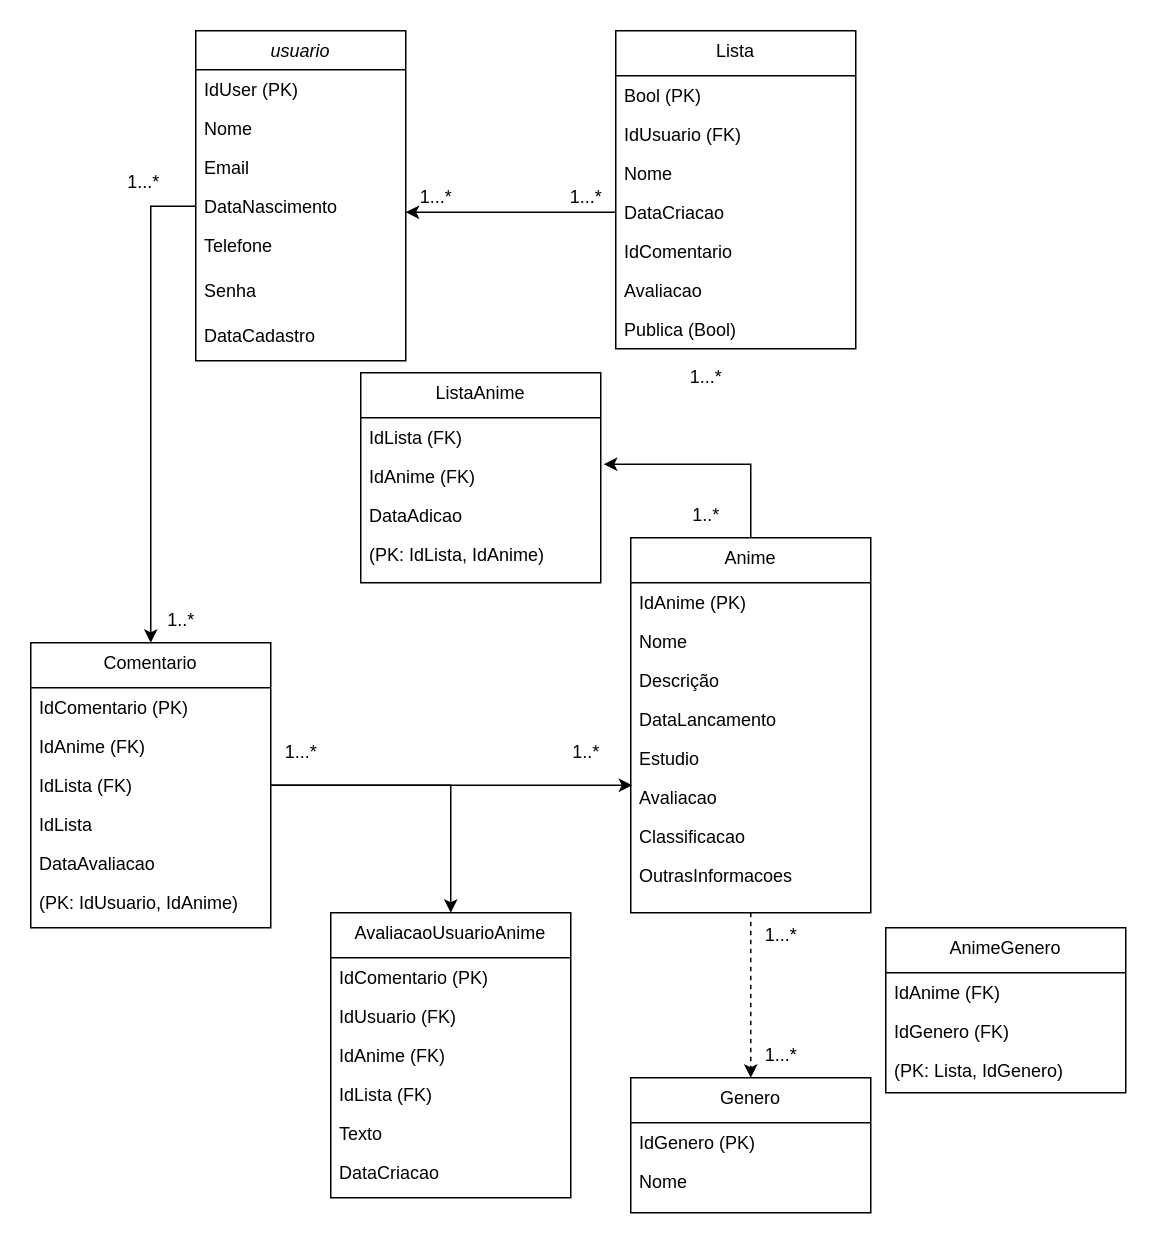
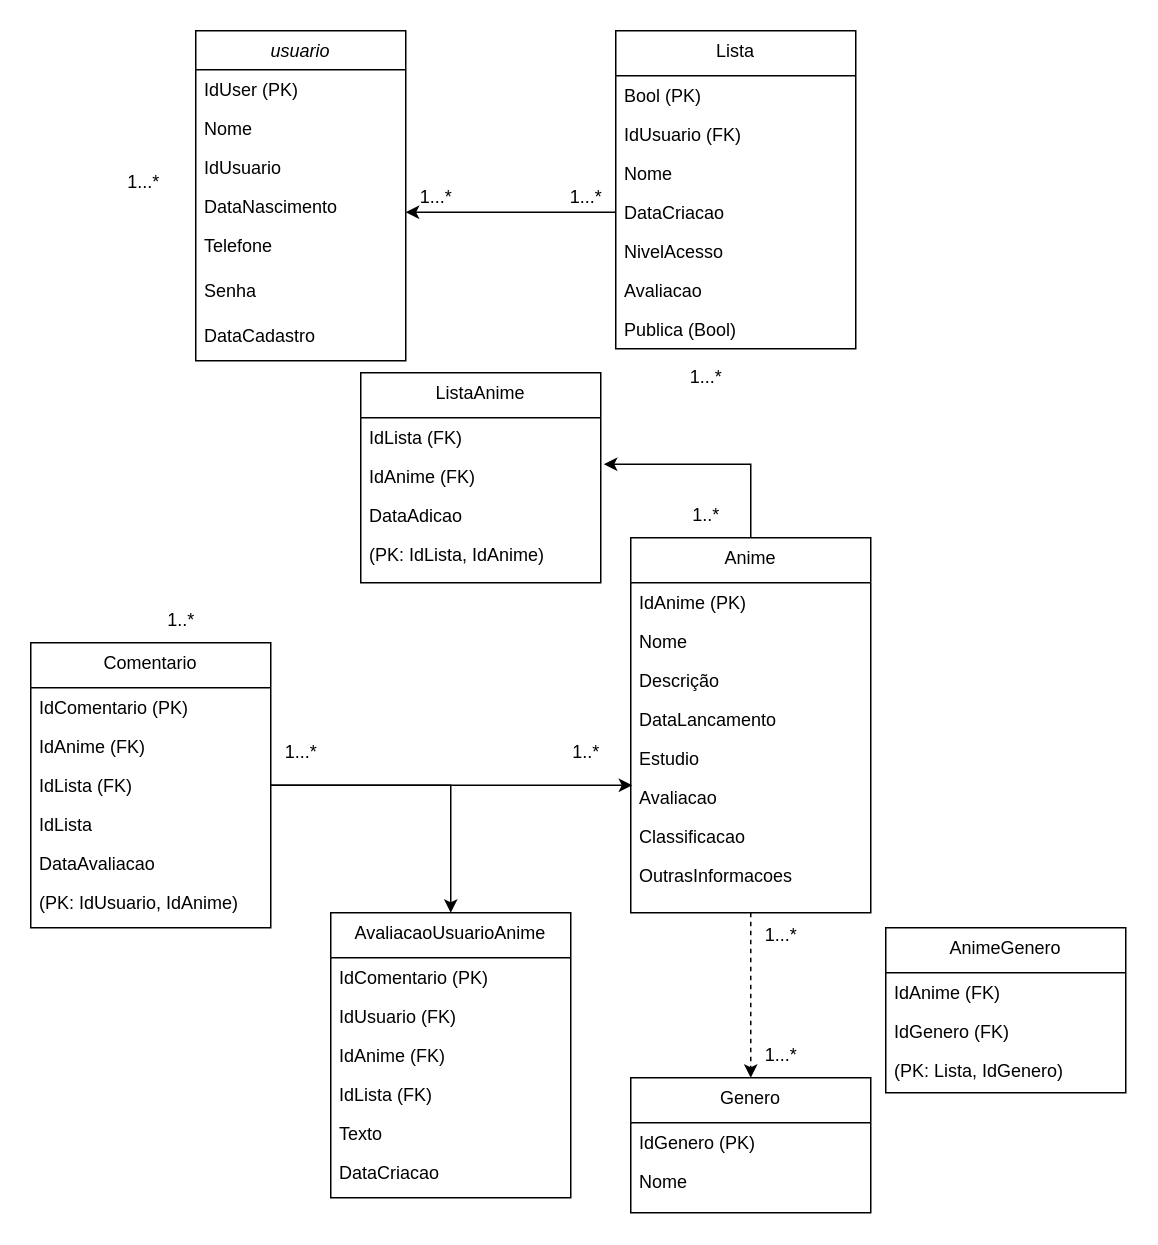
(225, 168) -> (247, 168)
(682, 252) -> (675, 252)
(151, 399) -> none
